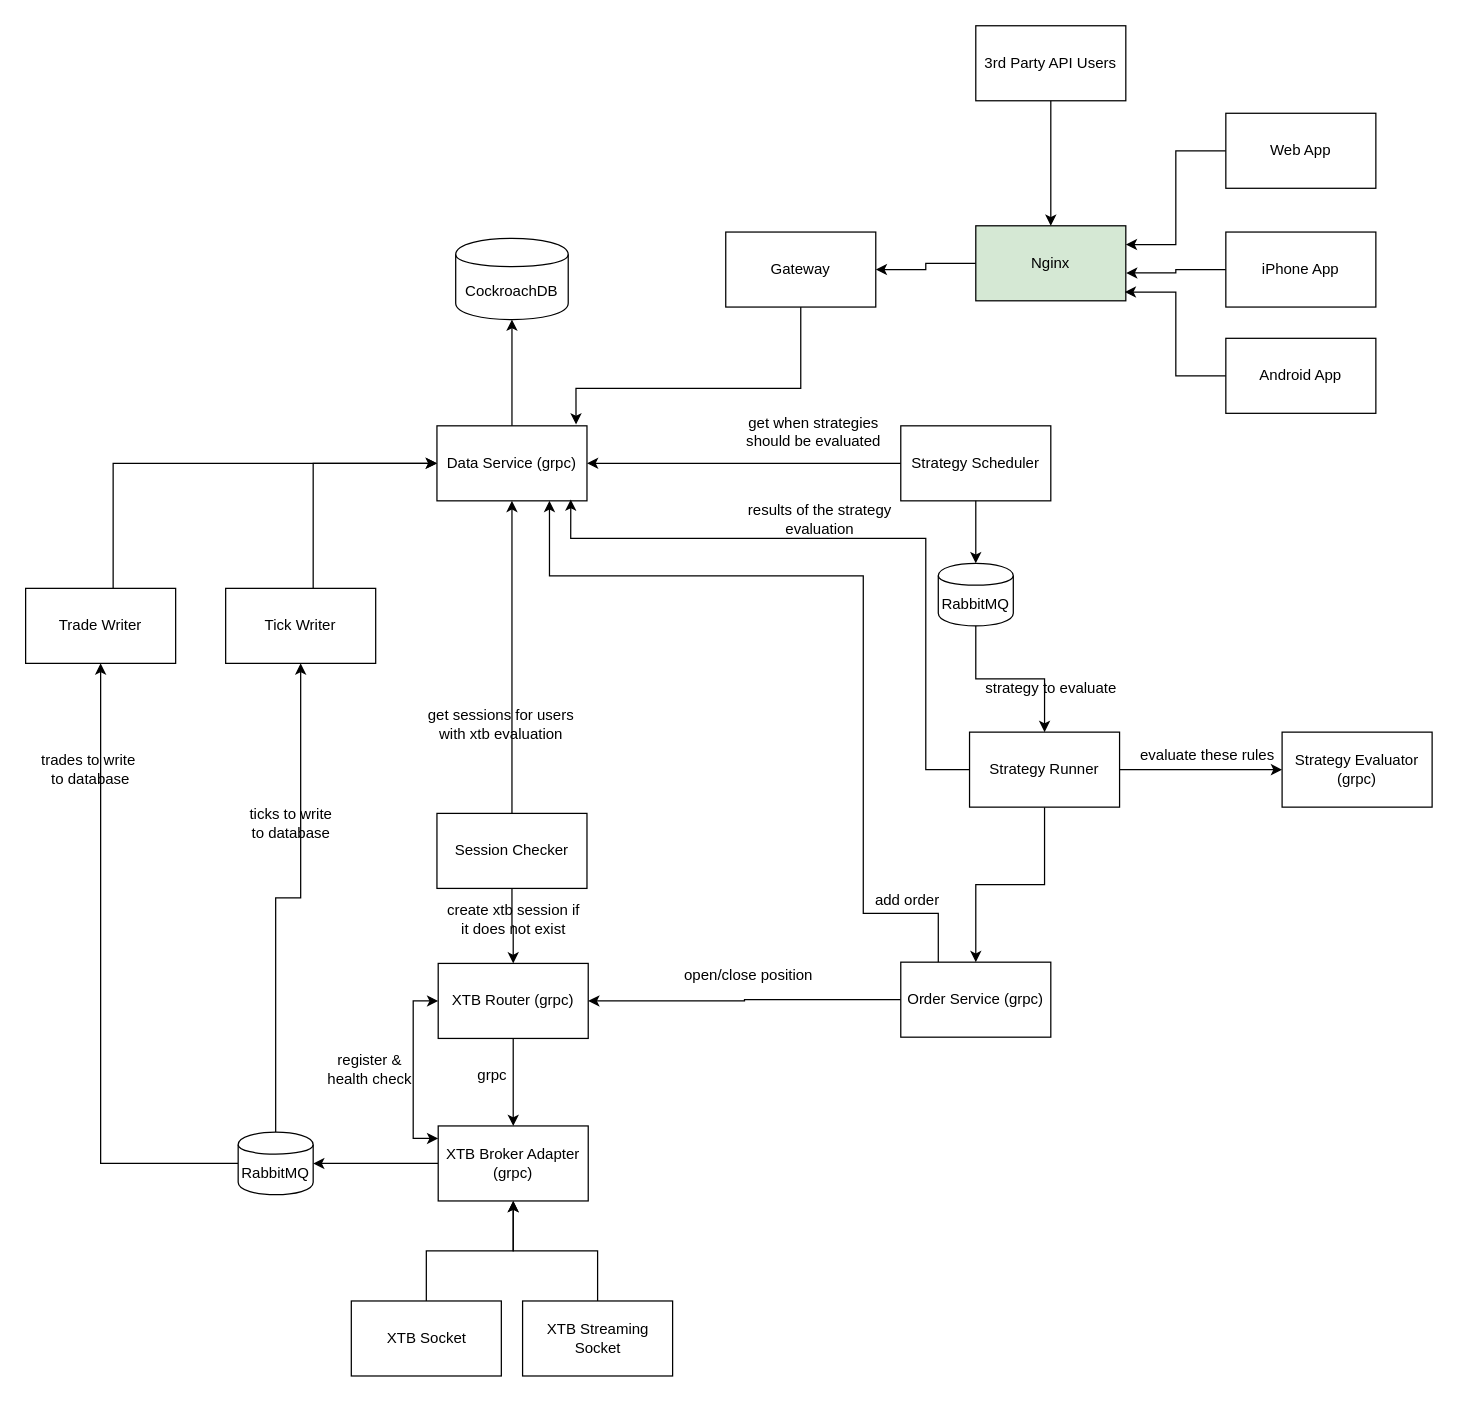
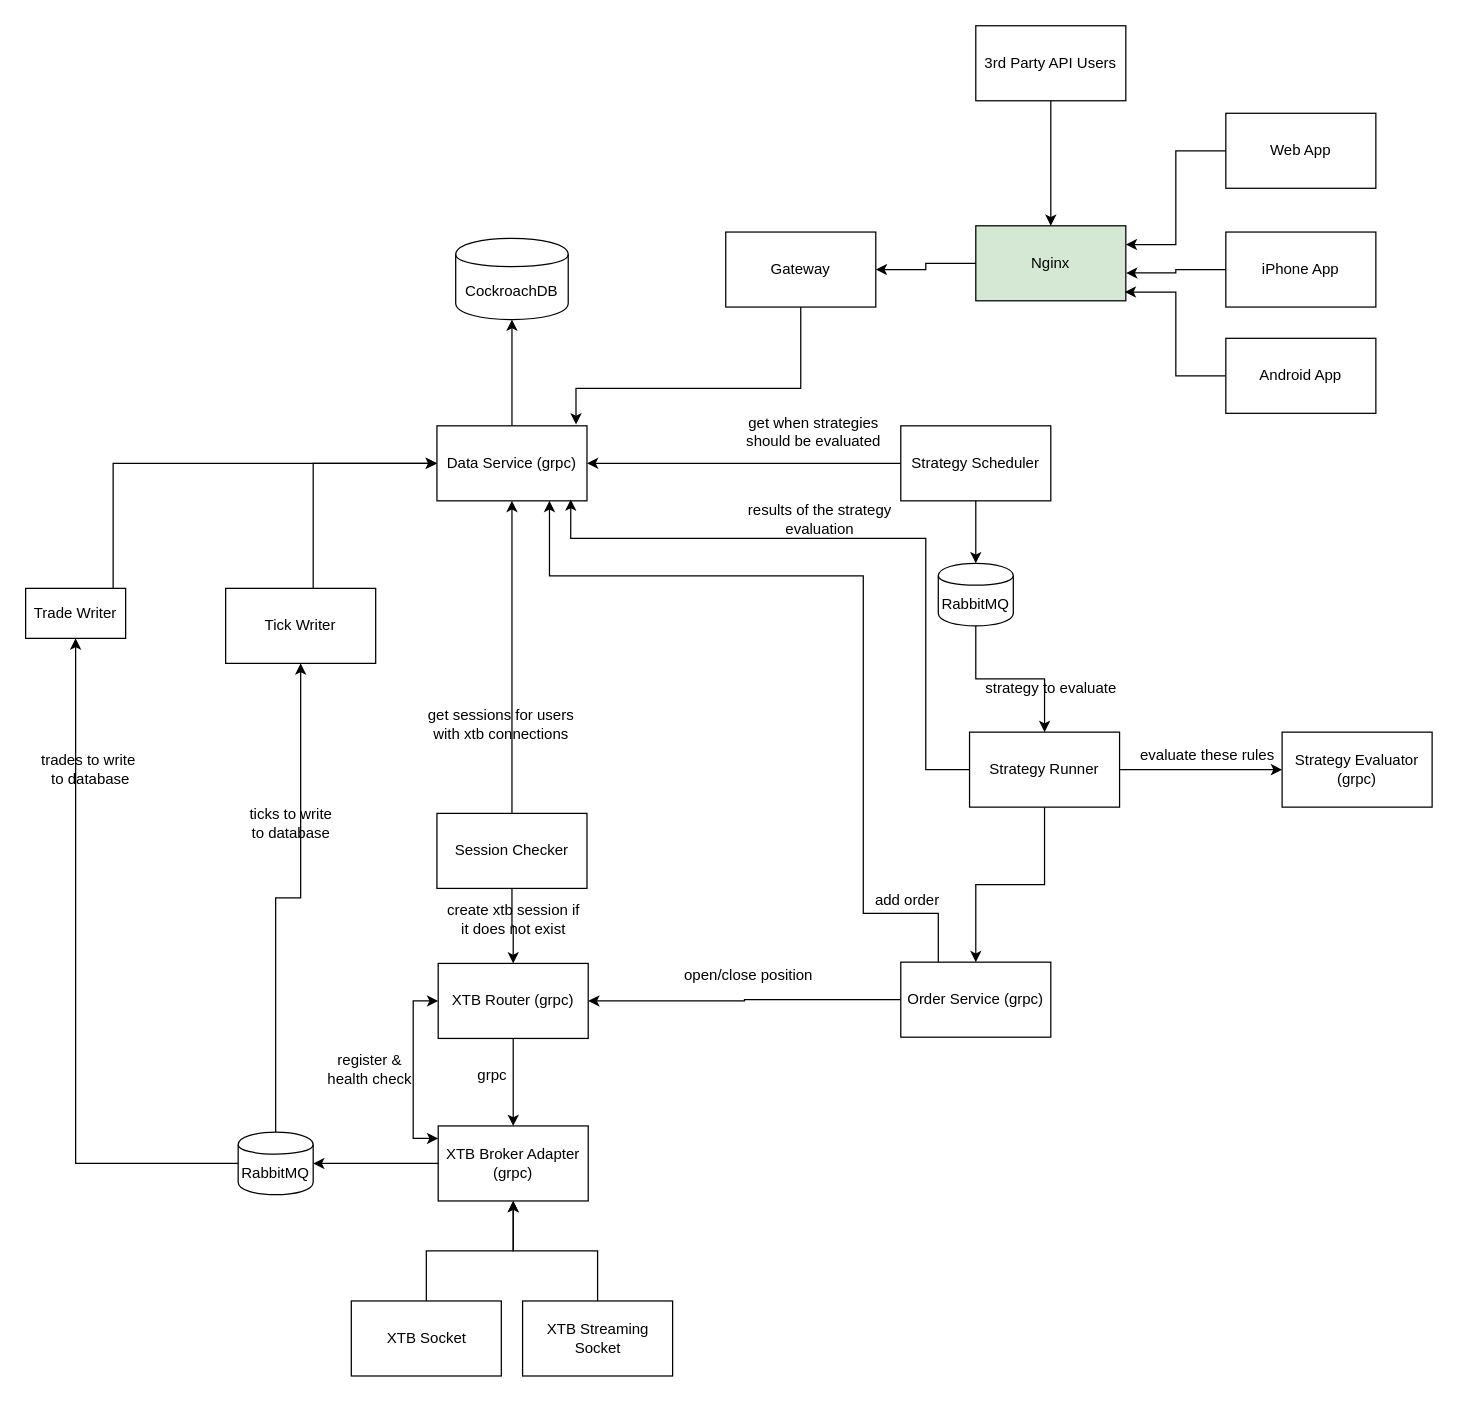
(101, 626) -> (76, 613)
(501, 724) -> (501, 724)
